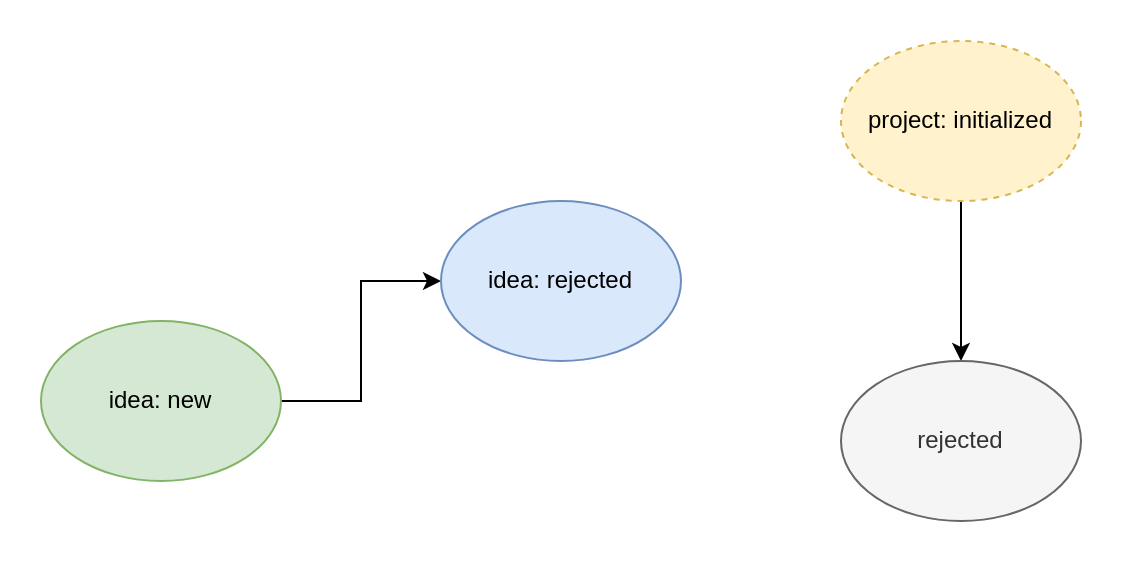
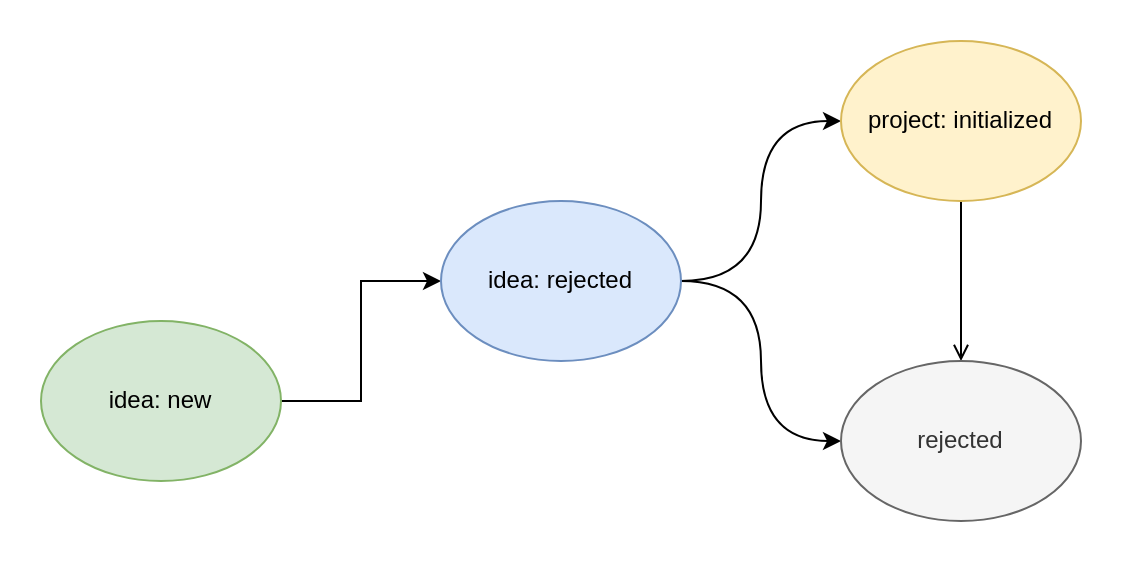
(961, 121) -> (961, 121)
none -> (761, 197)
(961, 346) -> (961, 349)
none -> (761, 365)
